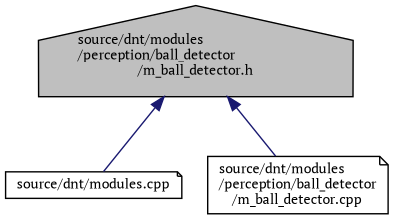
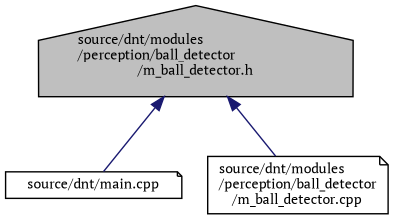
(94, 185) -> (94, 185)
